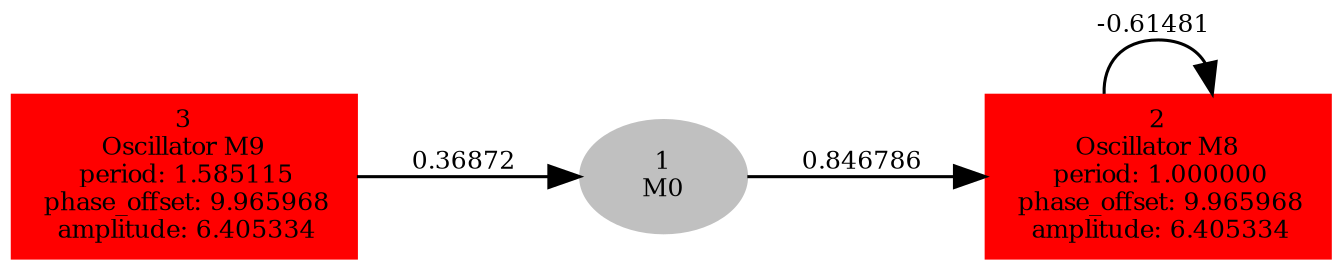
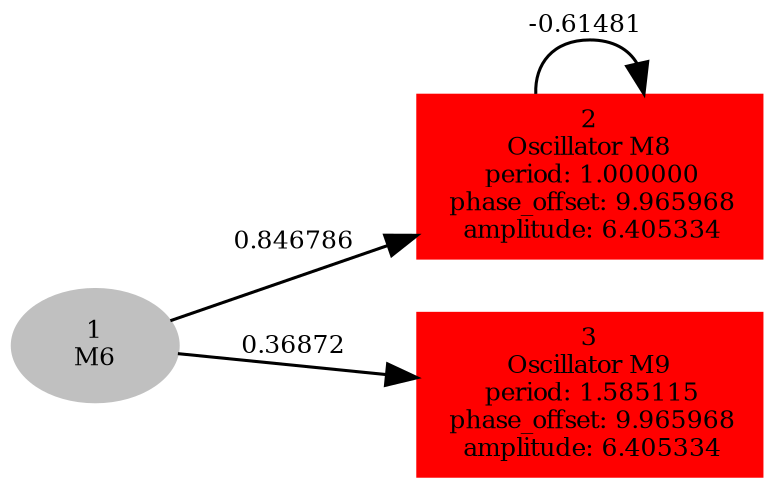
(453, 177) -> (282, 364)
(664, 189) -> (95, 358)
